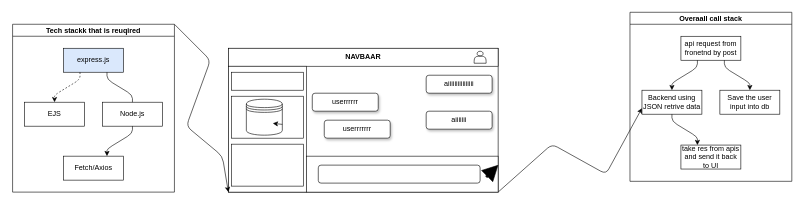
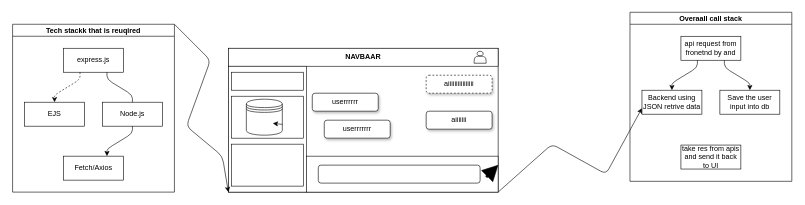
(711, 48) -> (711, 48)
(93, 60) -> (93, 60)
(459, 84) -> (459, 84)
(685, 130) -> none
